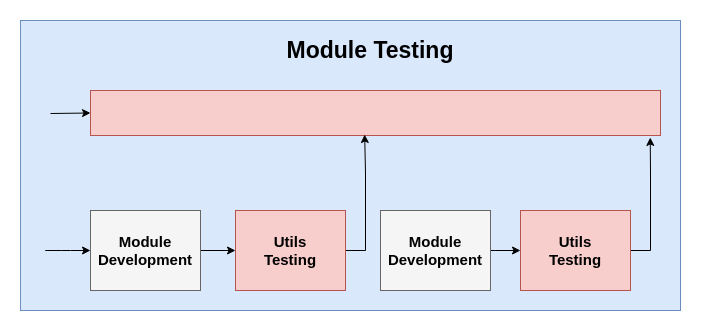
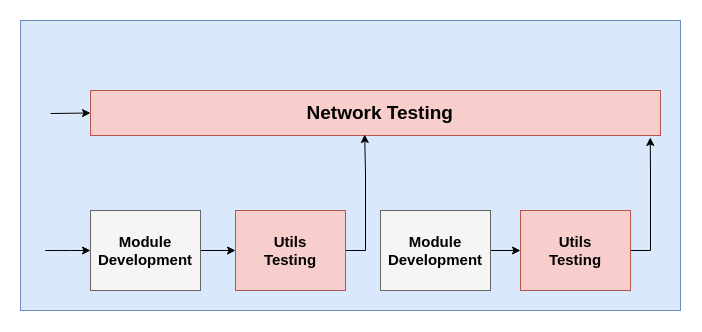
(371, 51) -> none
none -> (386, 113)
